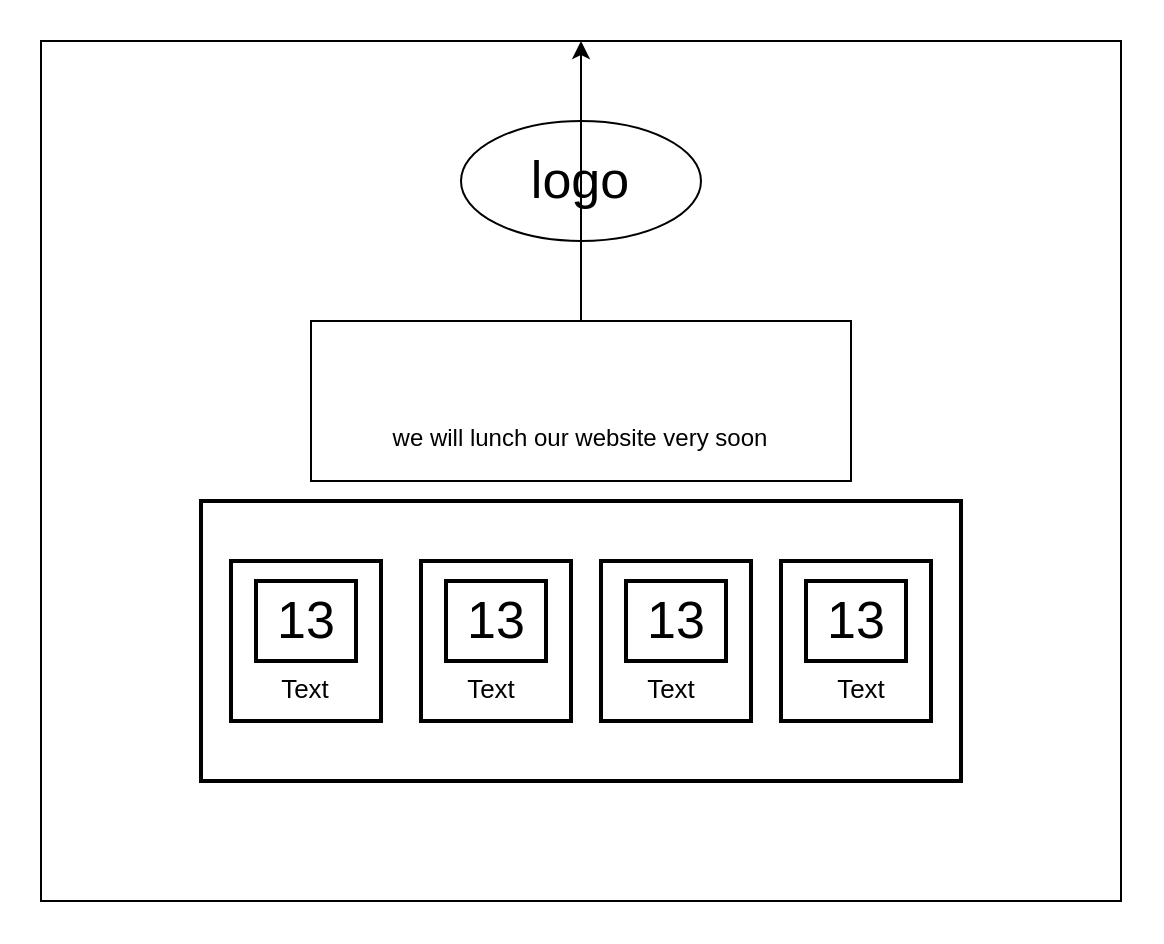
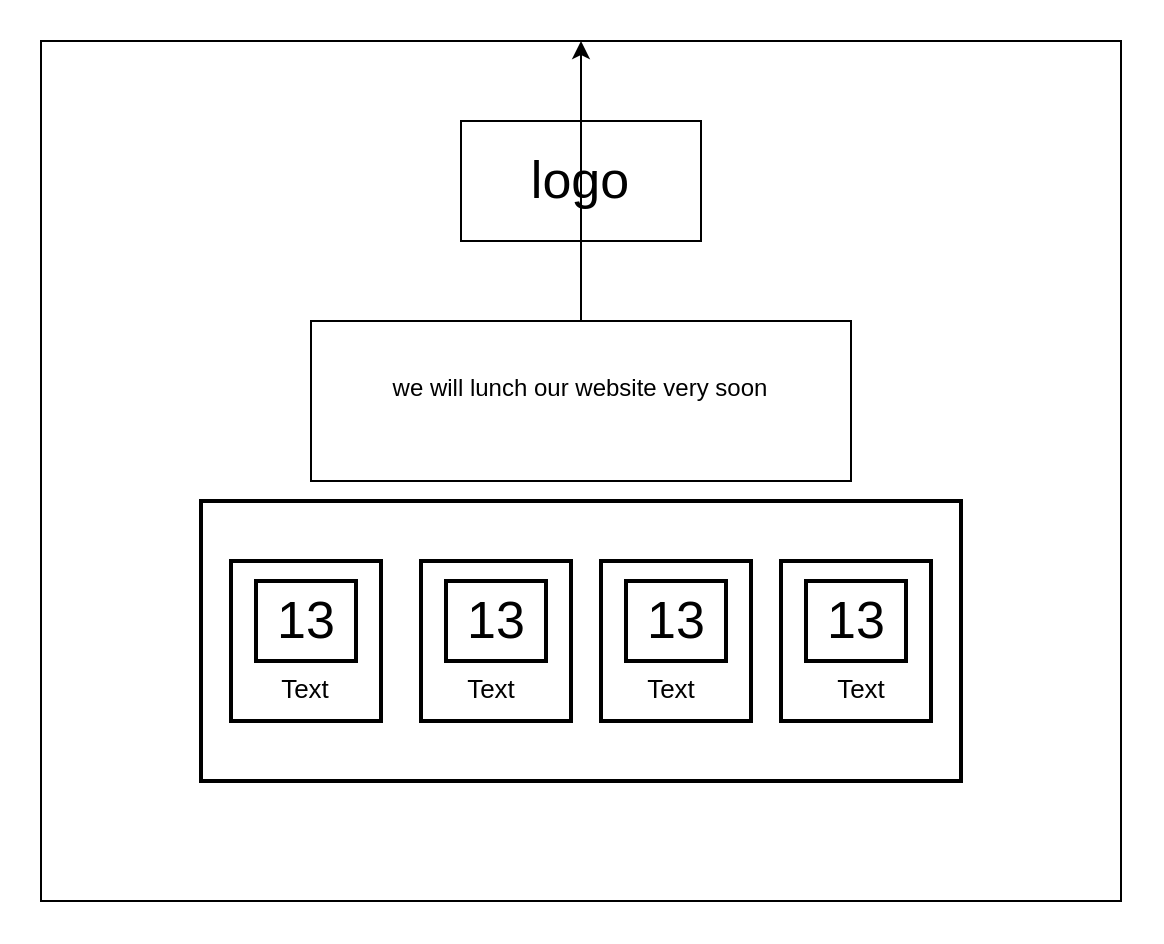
(581, 181) -> (581, 181)
(581, 431) -> (581, 381)
